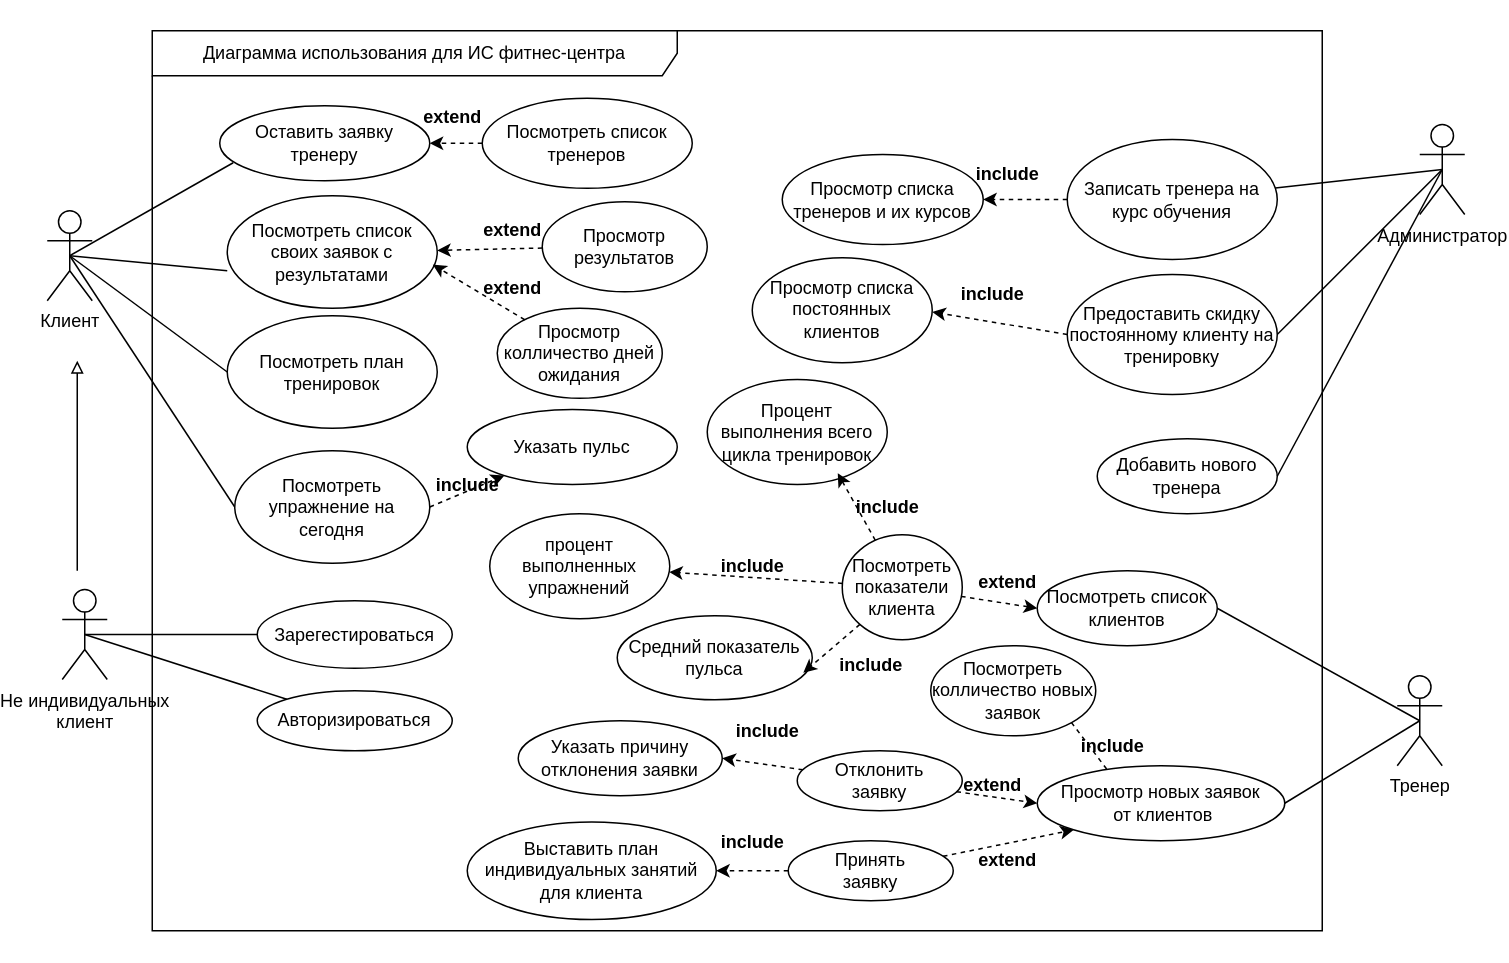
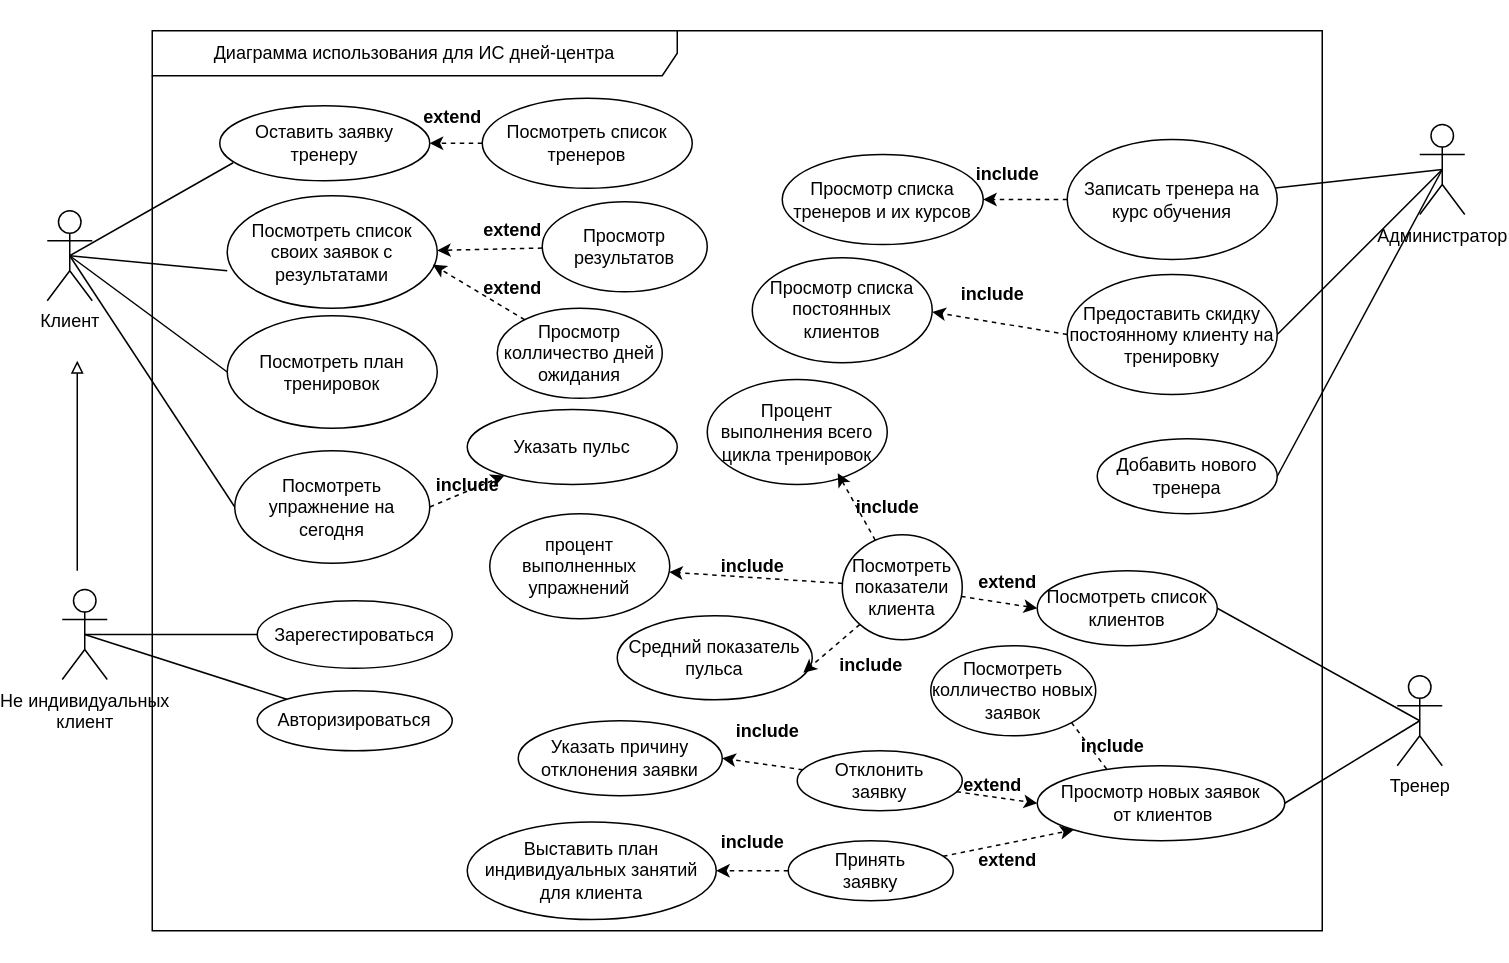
(415, 53) -> (415, 53)
